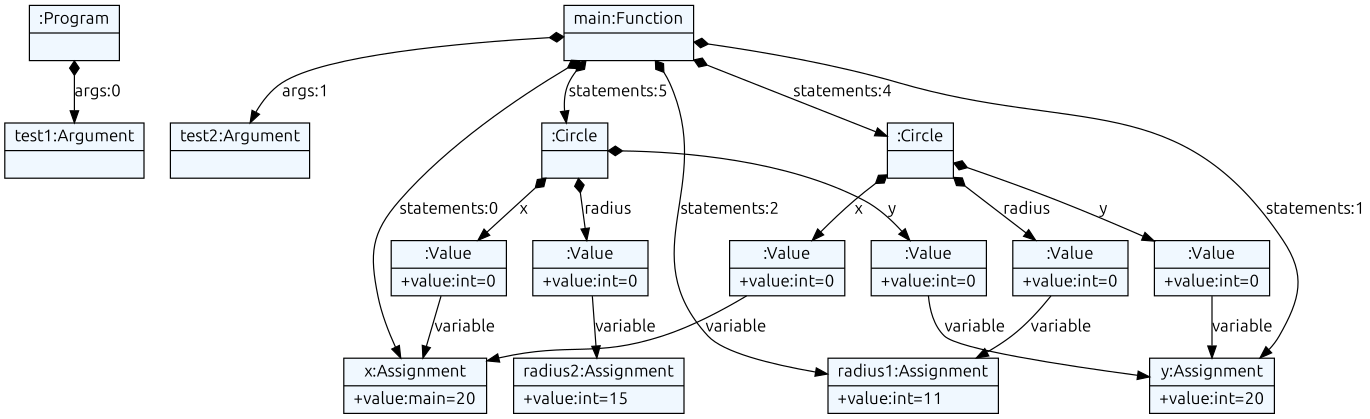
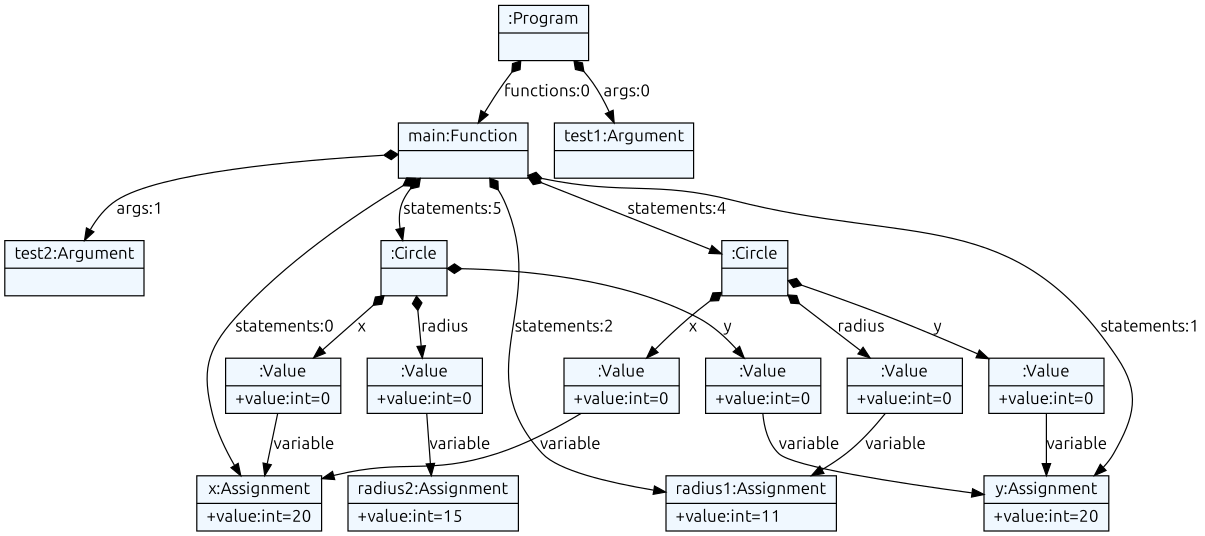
none -> (498, 92)
(415, 399) -> (259, 517)
